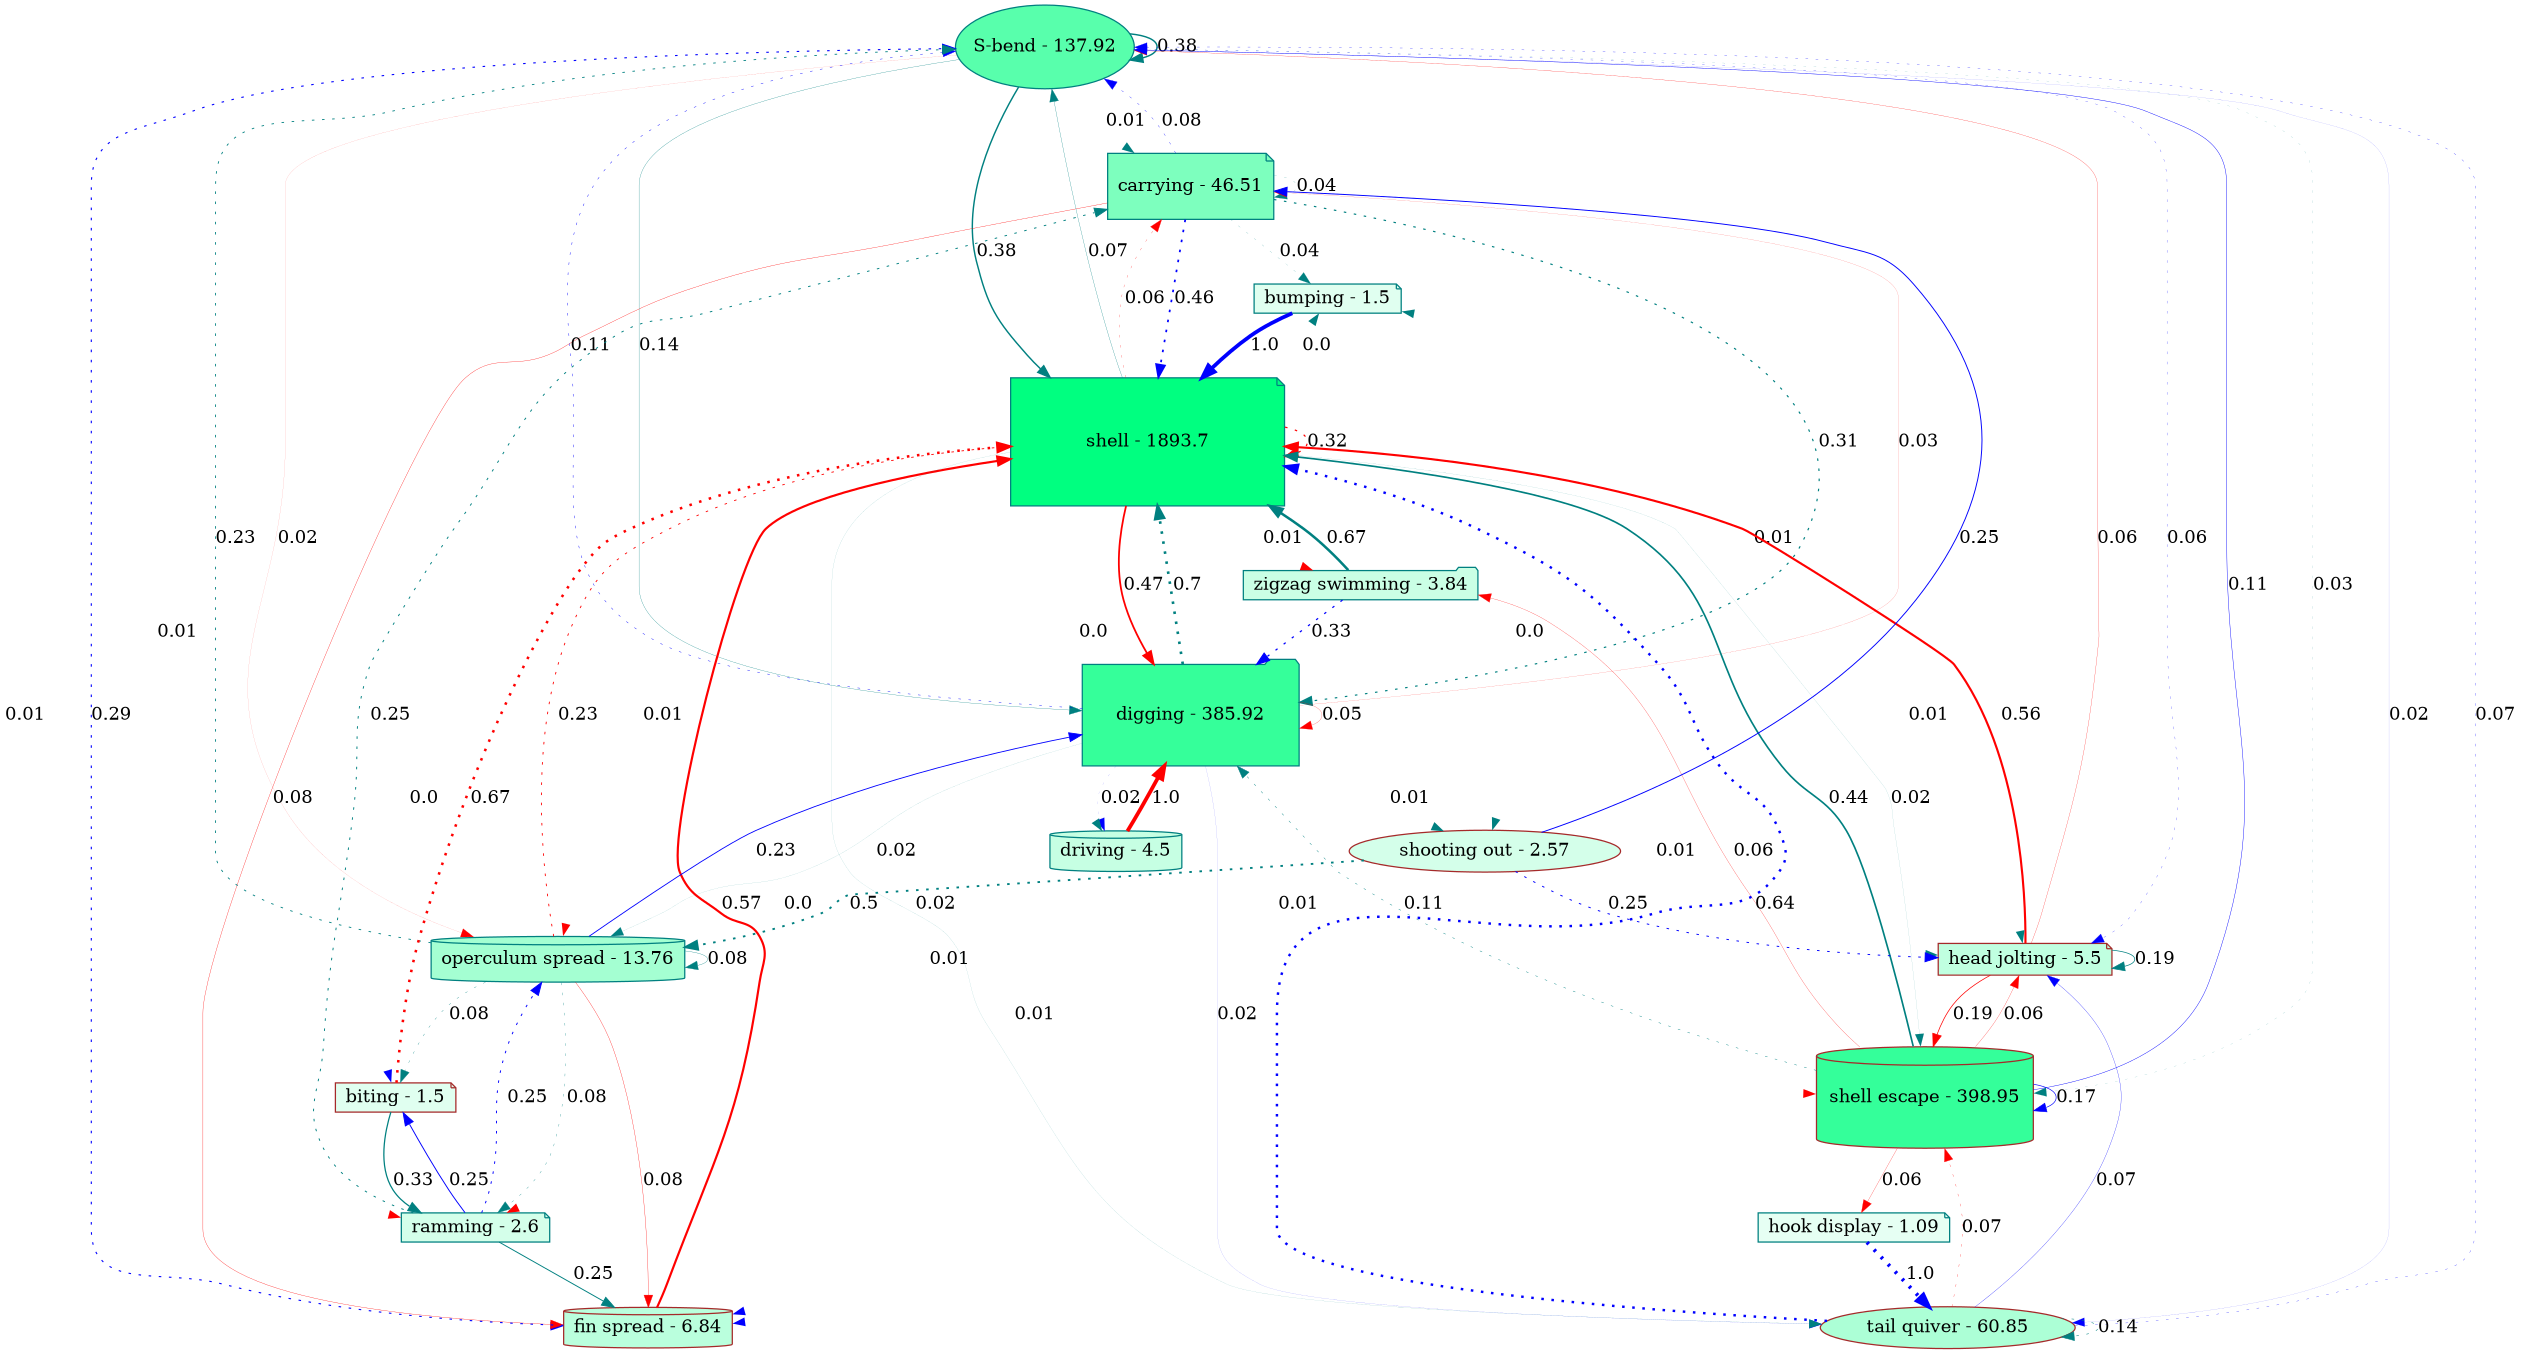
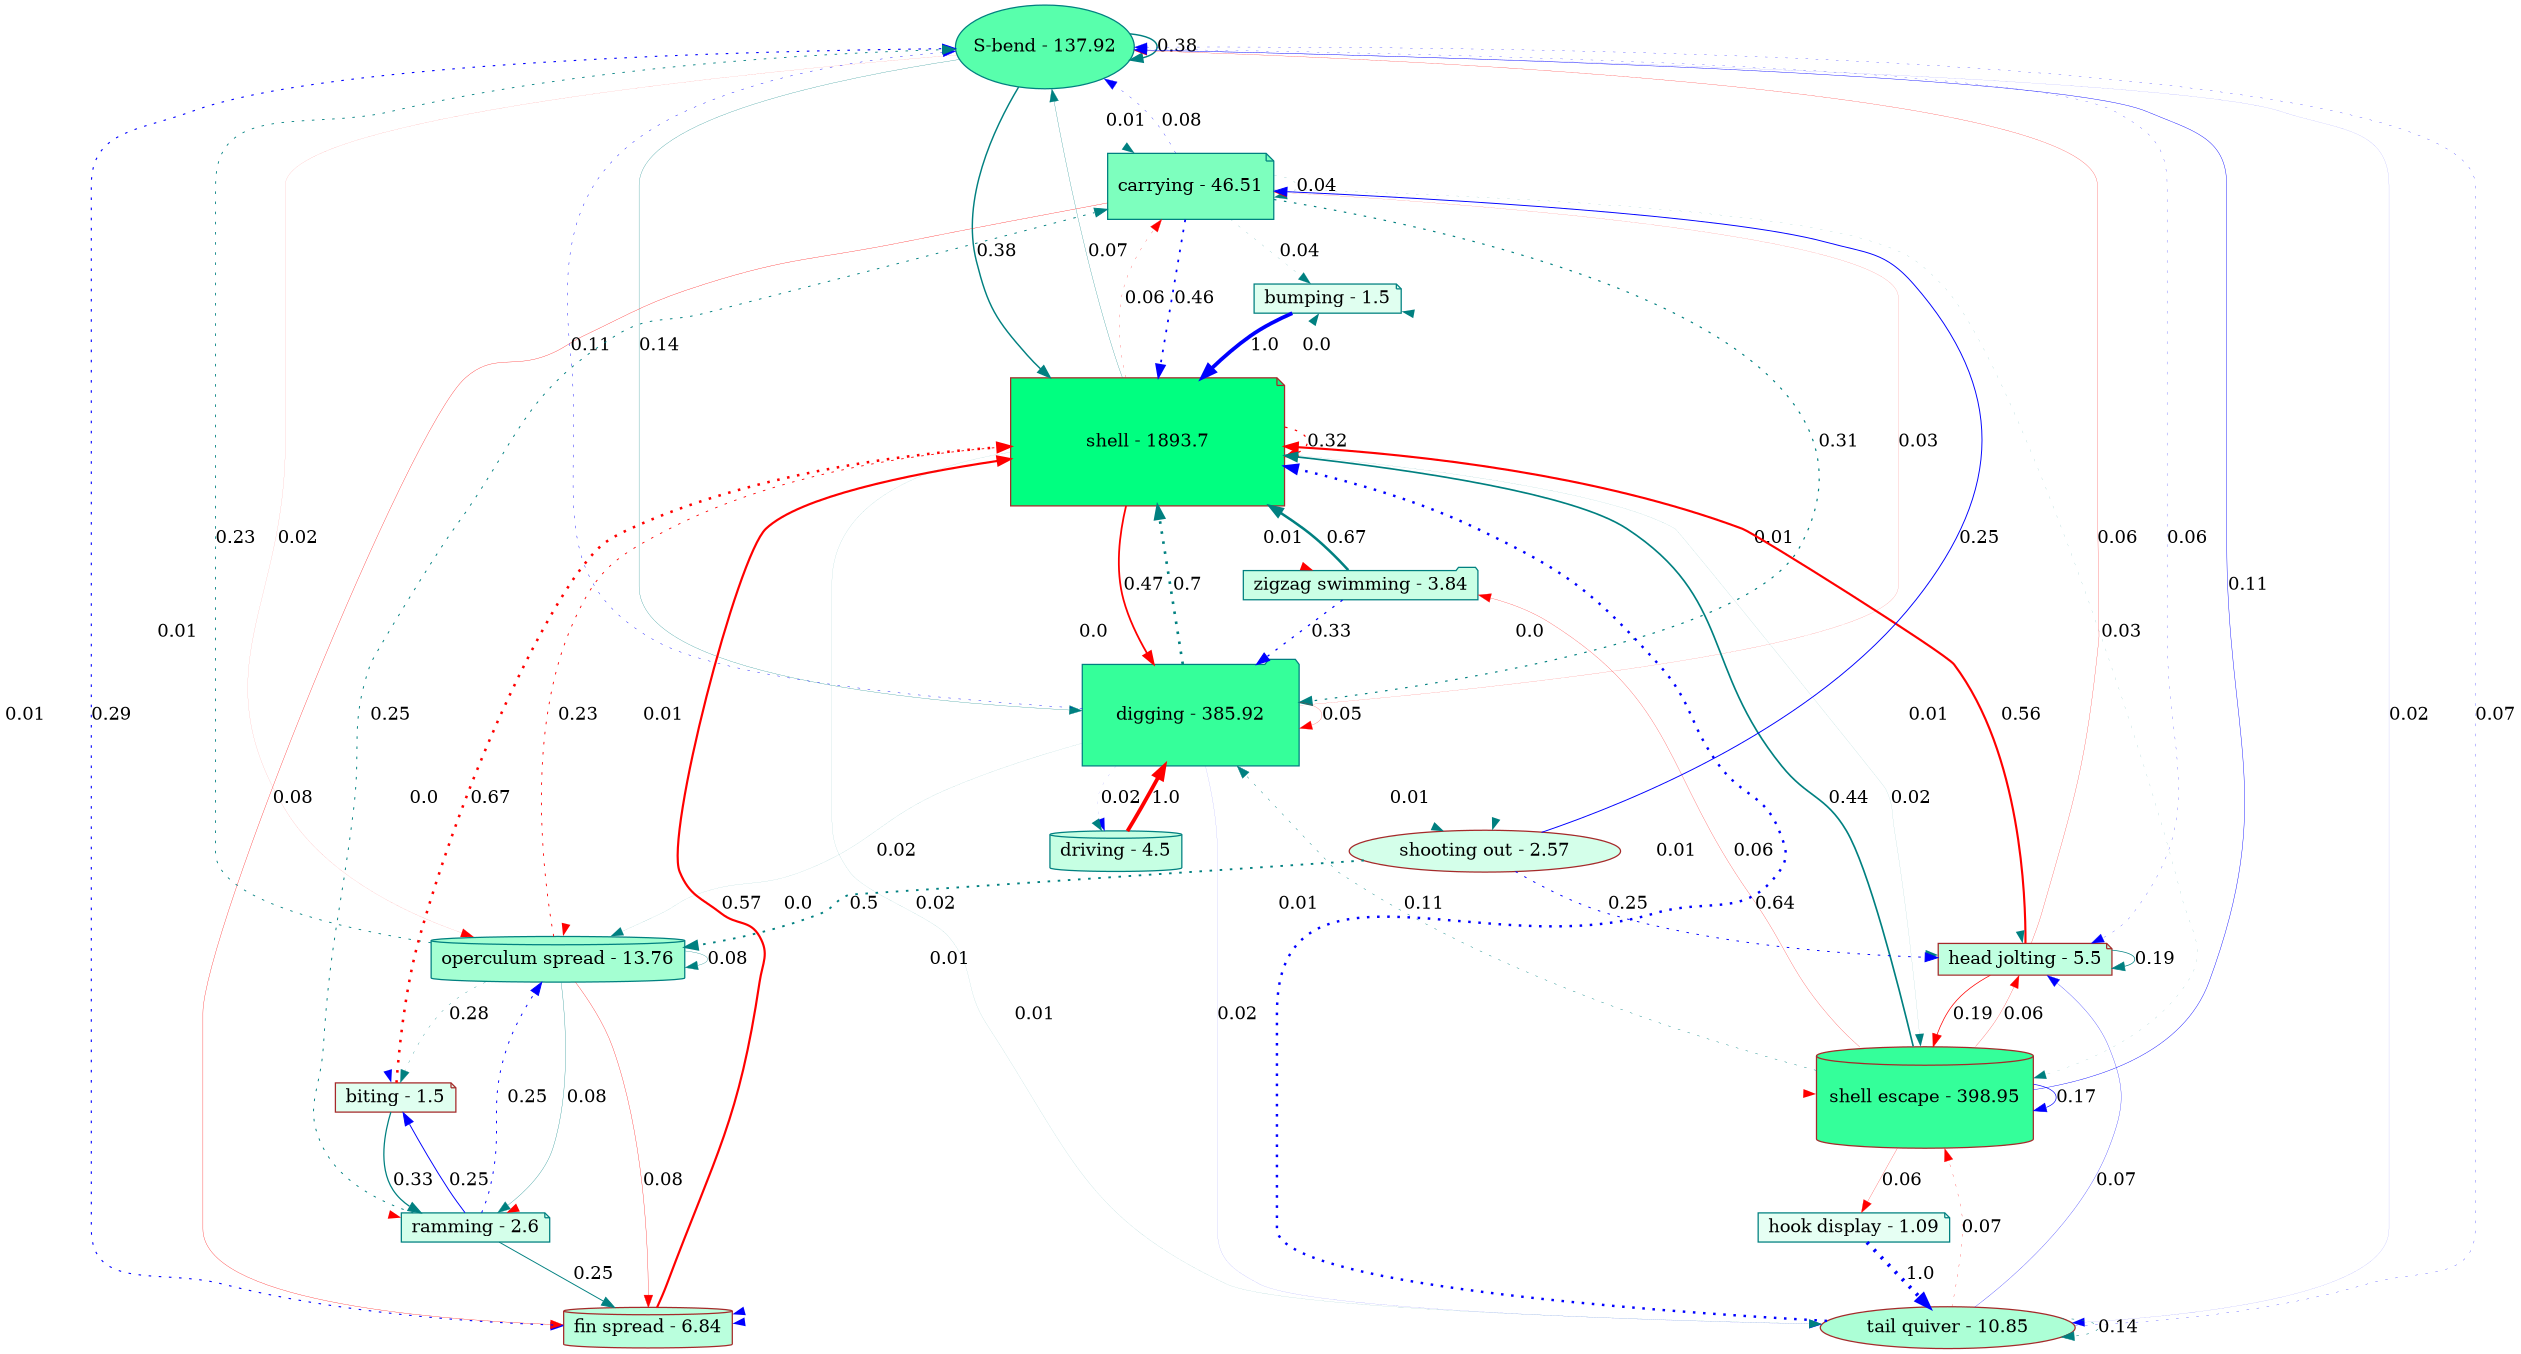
(2283, 131) -> (2002, 387)
(1148, 442) -> (1148, 442)
(816, 806) -> none
(469, 1014) -> (469, 1014)
(563, 1102) -> (563, 1102)
(1948, 1328) -> (1948, 1328)
